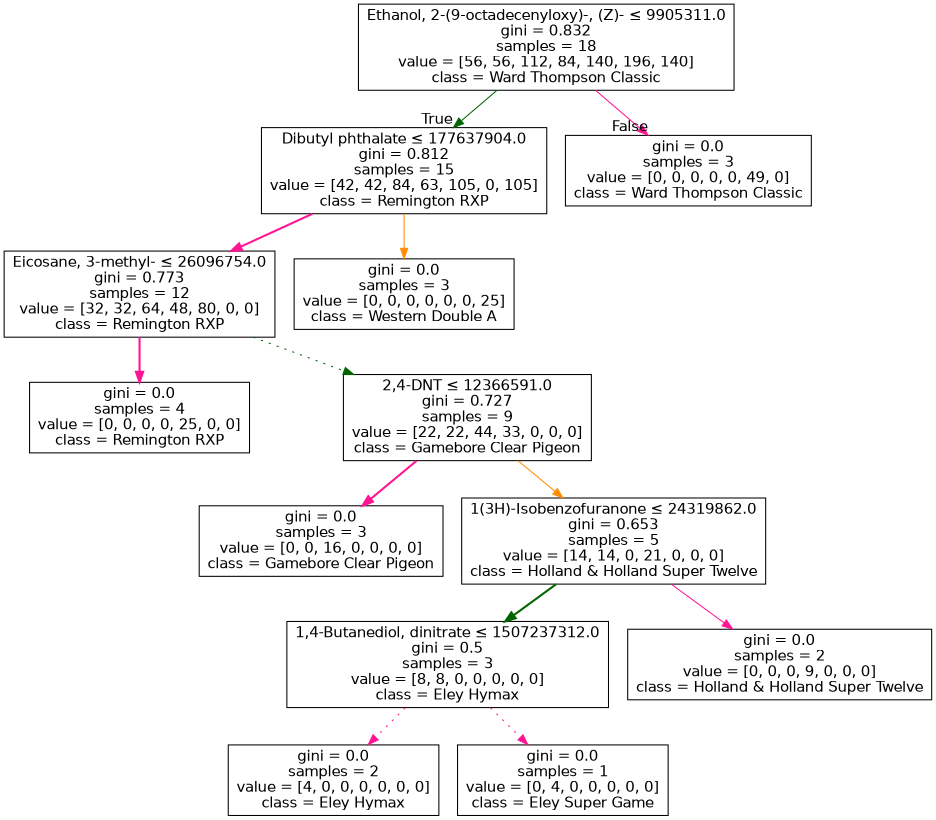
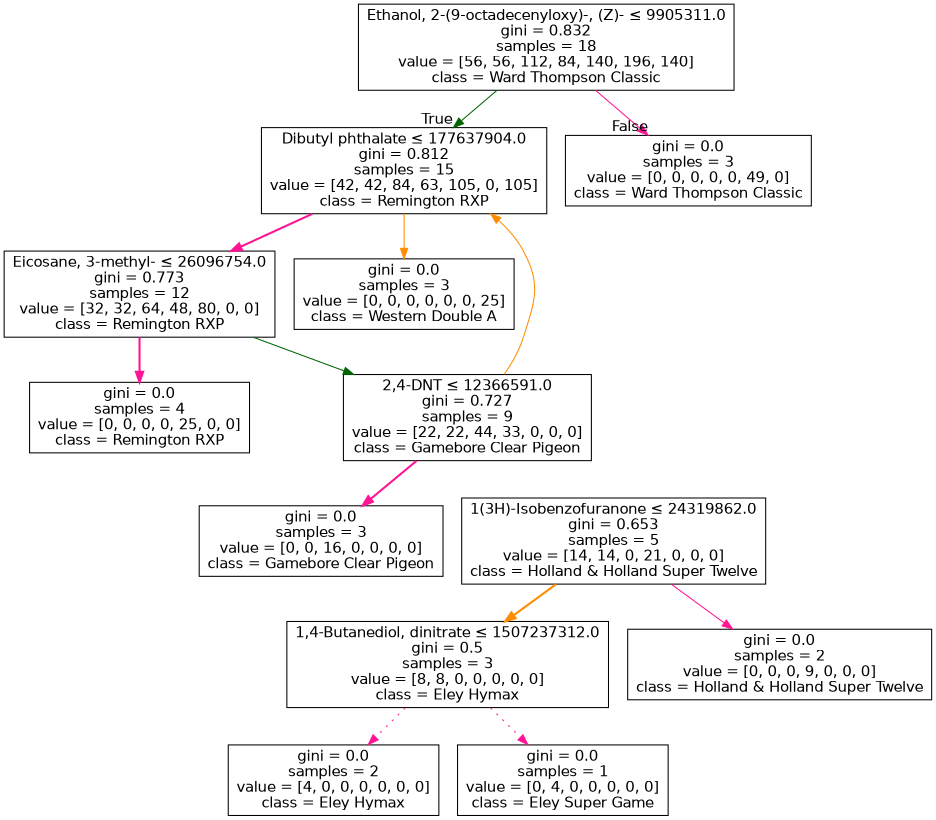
(299, 354) -> (299, 354)
(536, 476) -> (534, 295)
(535, 600) -> (535, 600)
